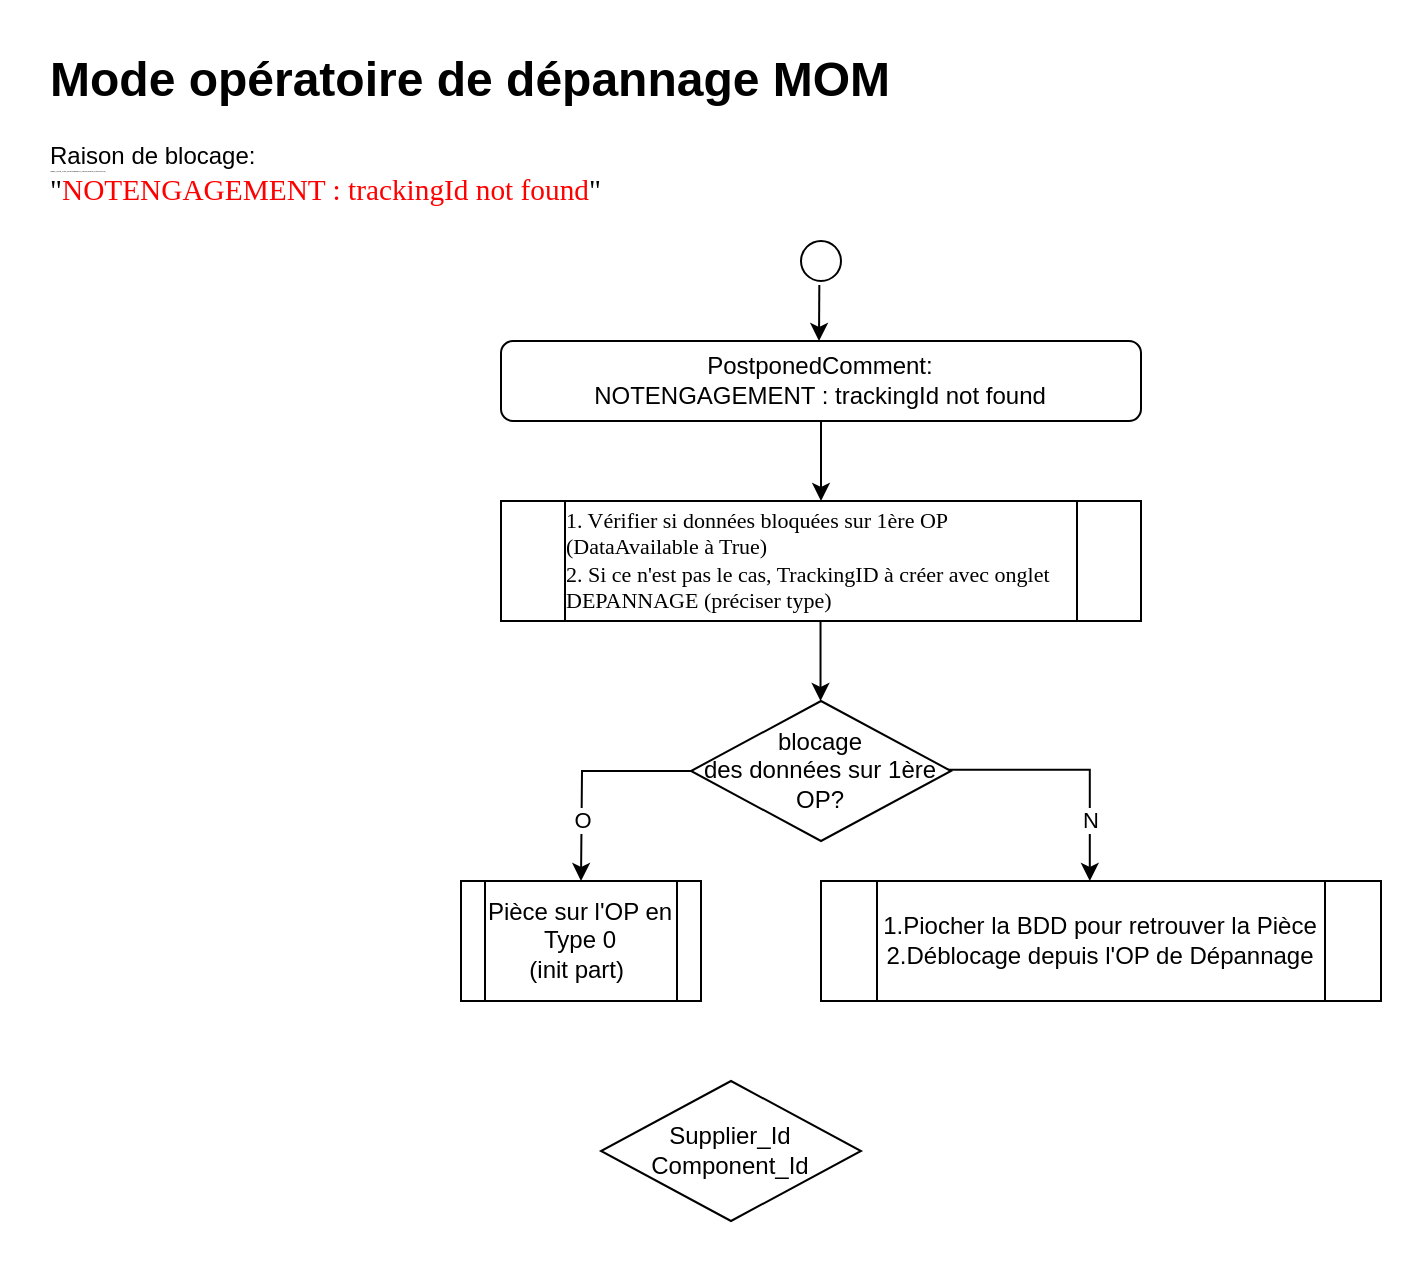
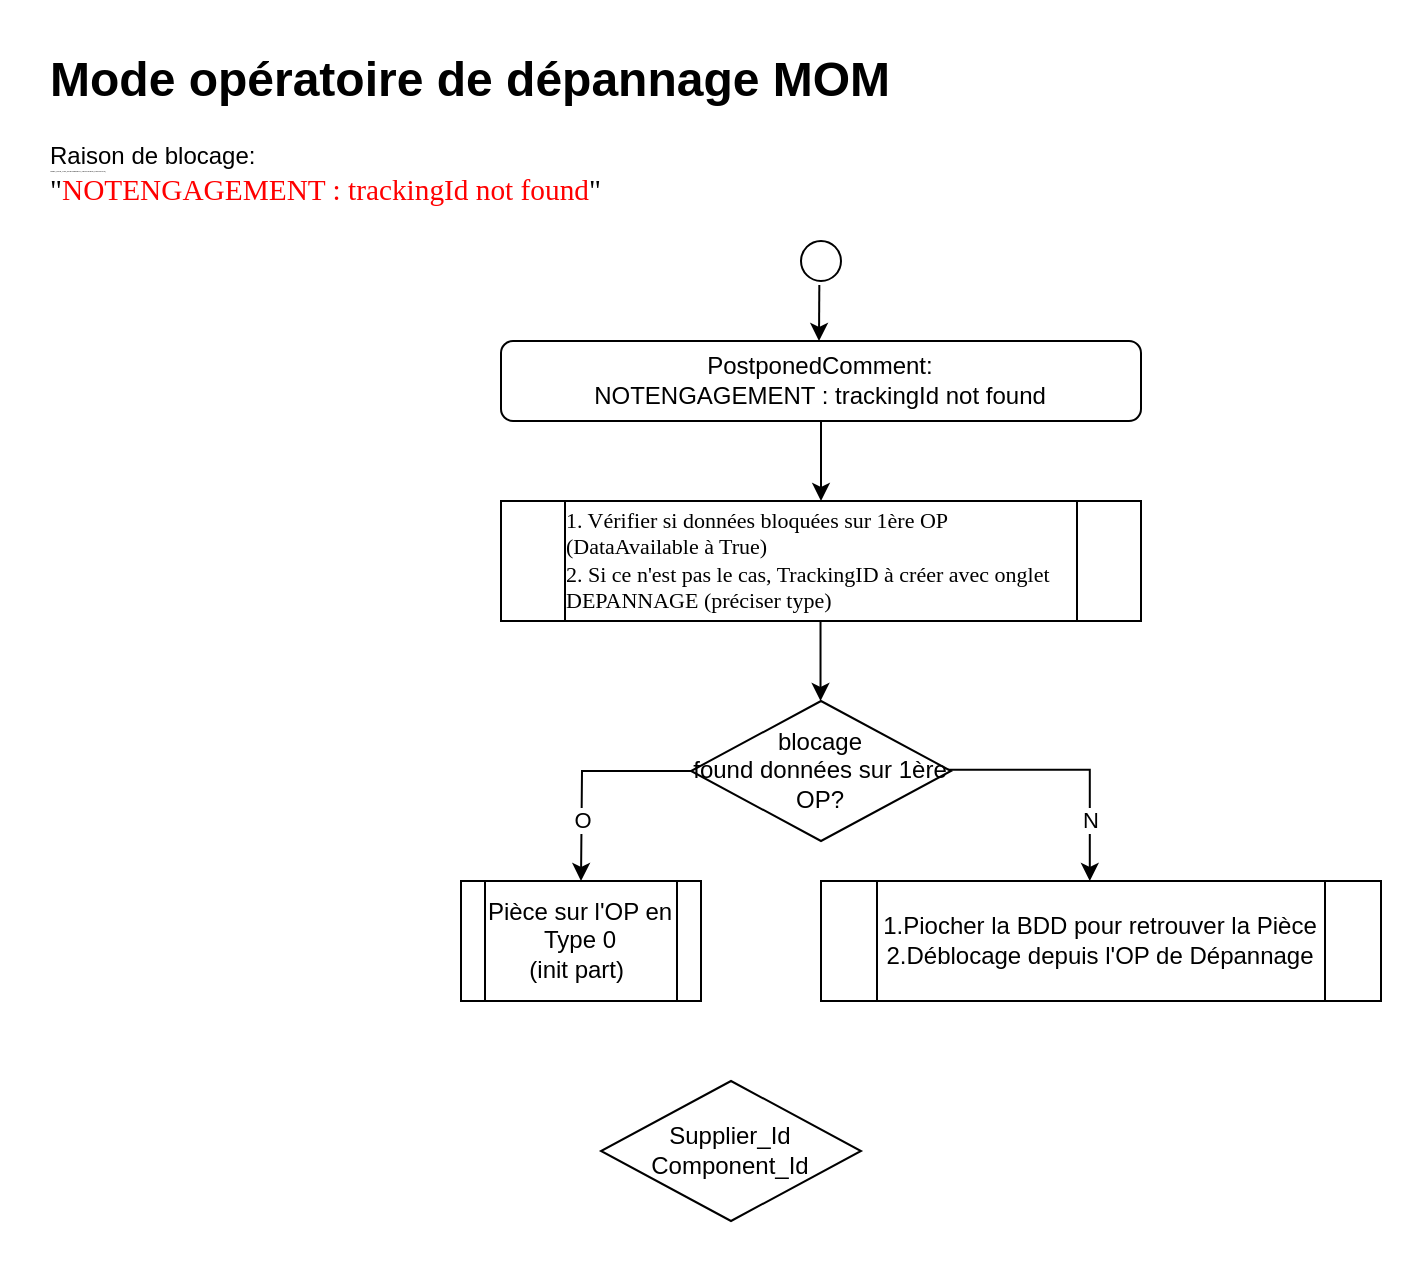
(821, 771) -> (821, 771)
